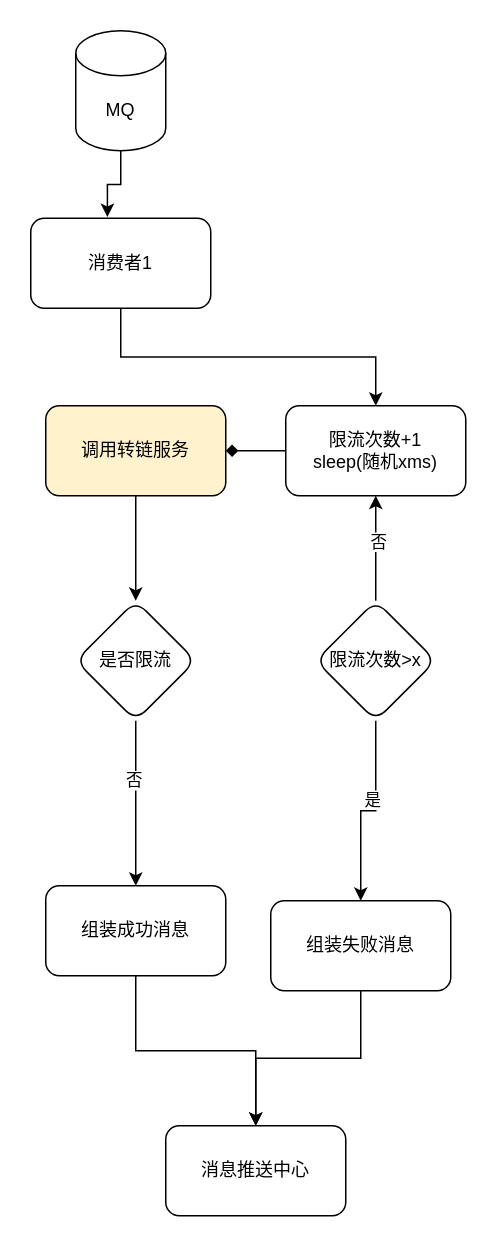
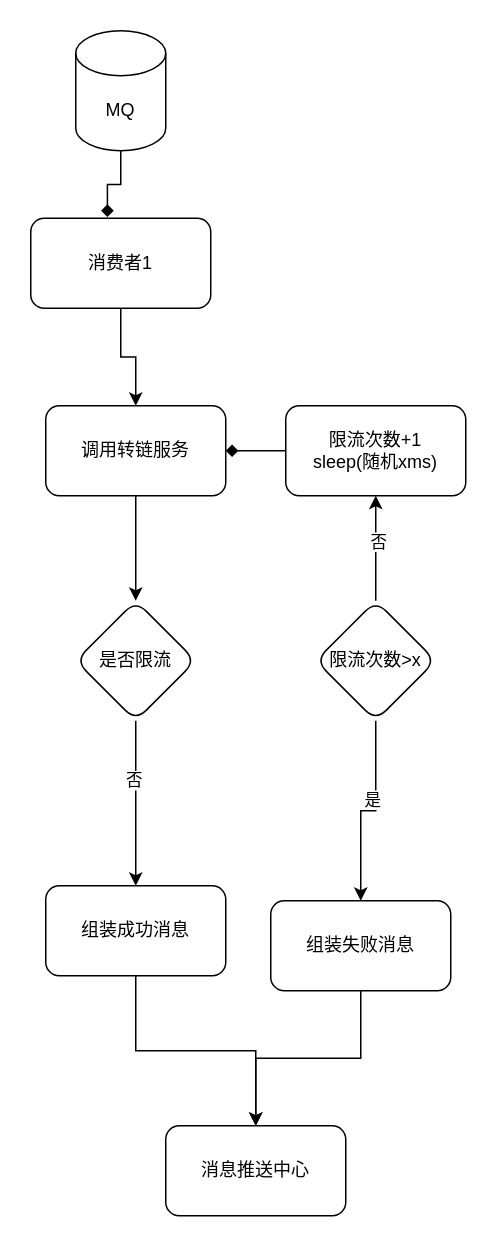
(107, 205) -> (107, 204)
(274, 357) -> (136, 375)
(136, 451) -> (136, 451)
